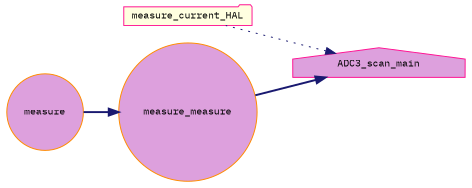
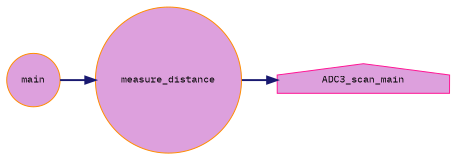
(188, 16) -> none
(45, 112) -> (33, 80)
(188, 112) -> (168, 80)
